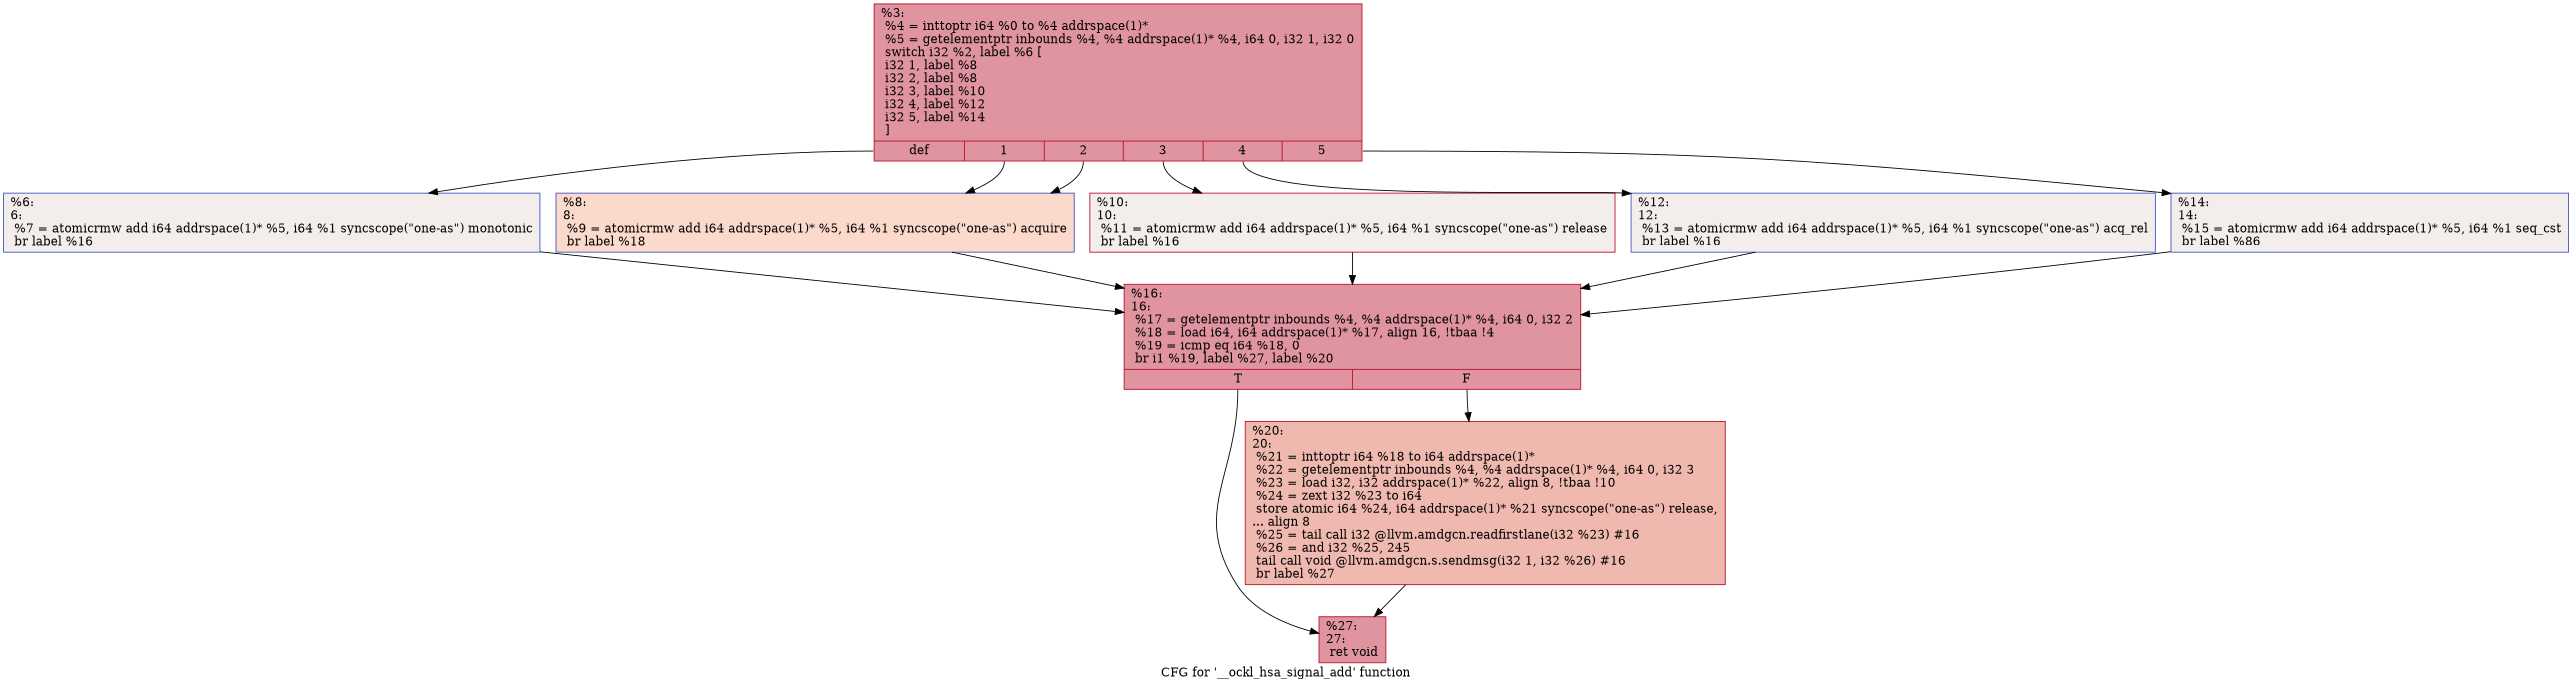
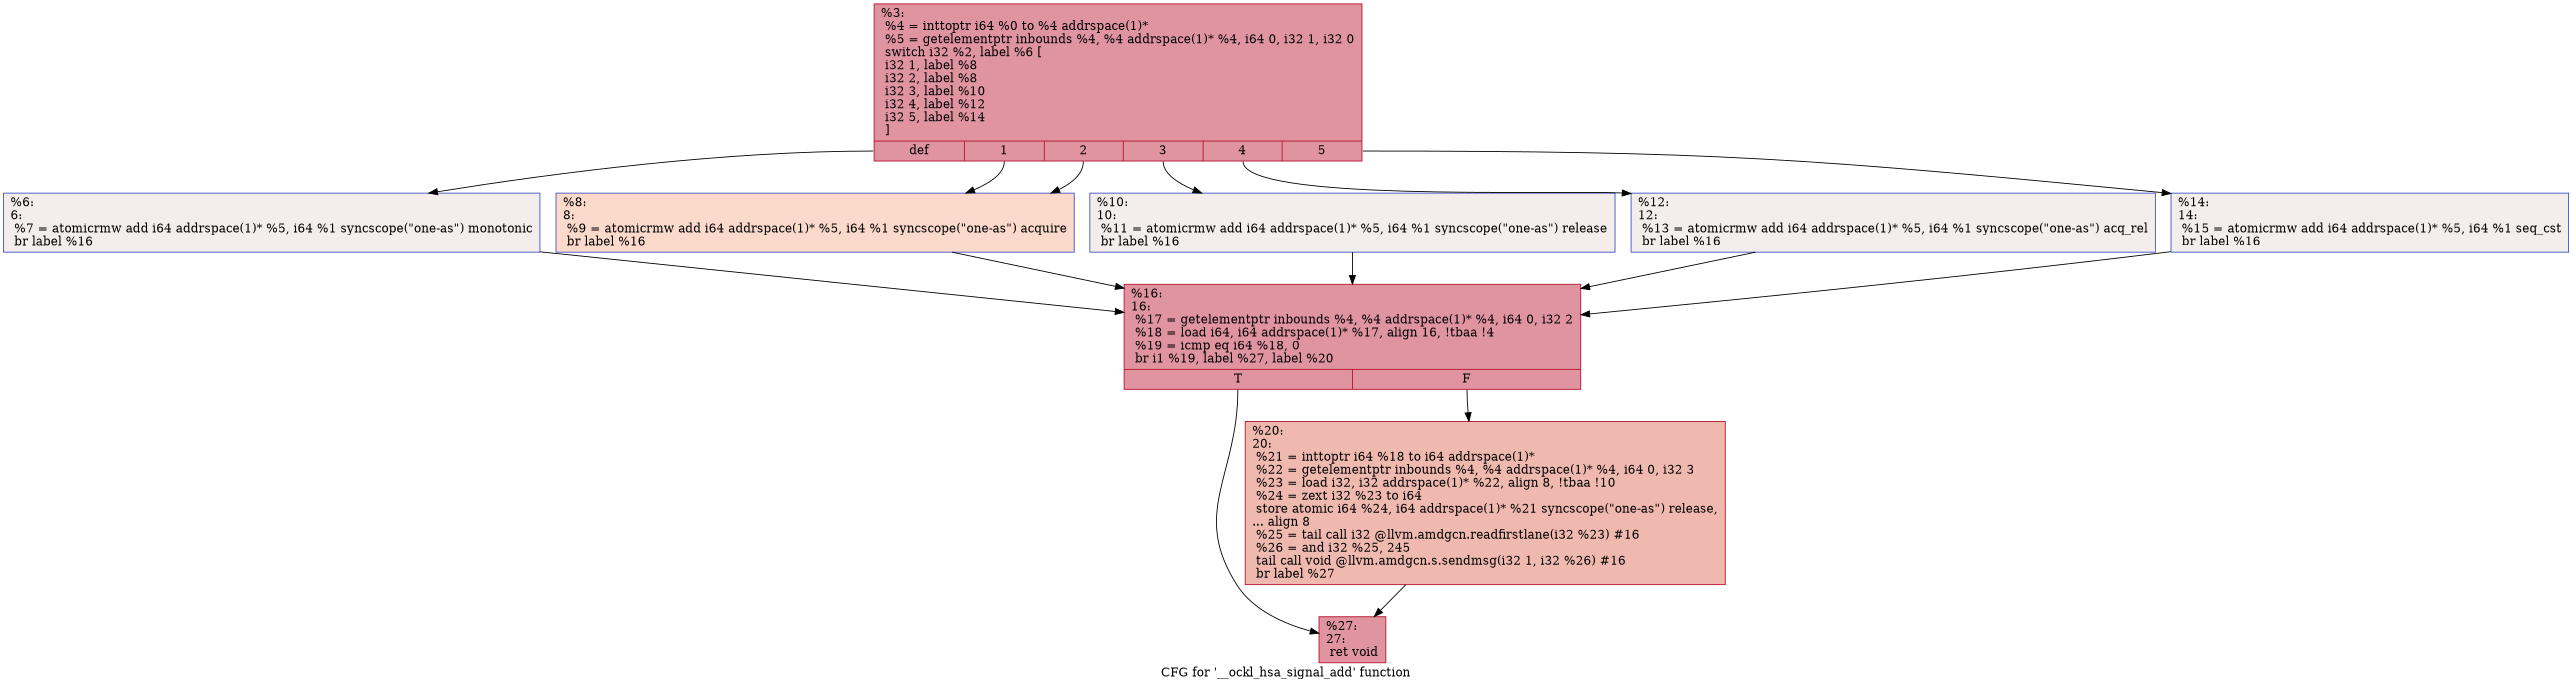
(1352, 223) -> (1352, 223)
(605, 242) -> (605, 242)
(2220, 242) -> (2220, 242)
